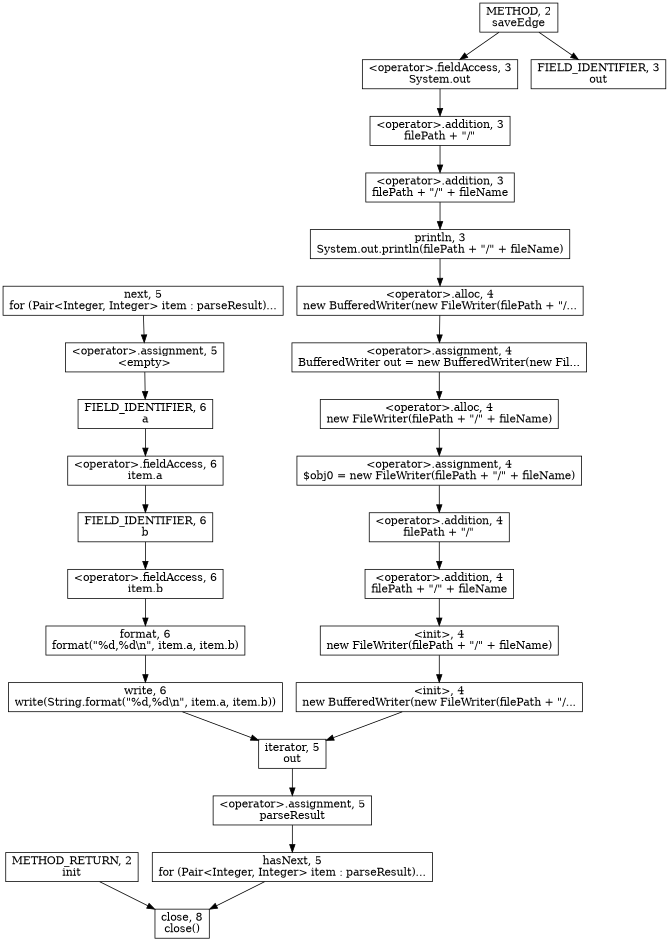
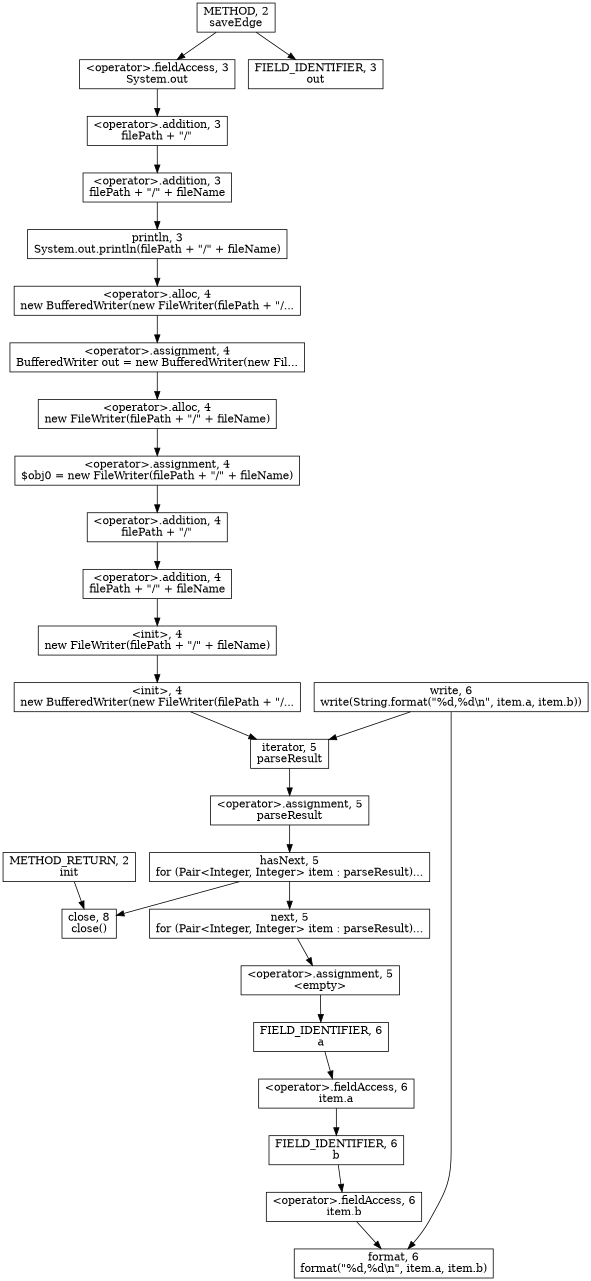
(145, 665) -> (451, 983)
(292, 759) -> (290, 759)
none -> (290, 891)
